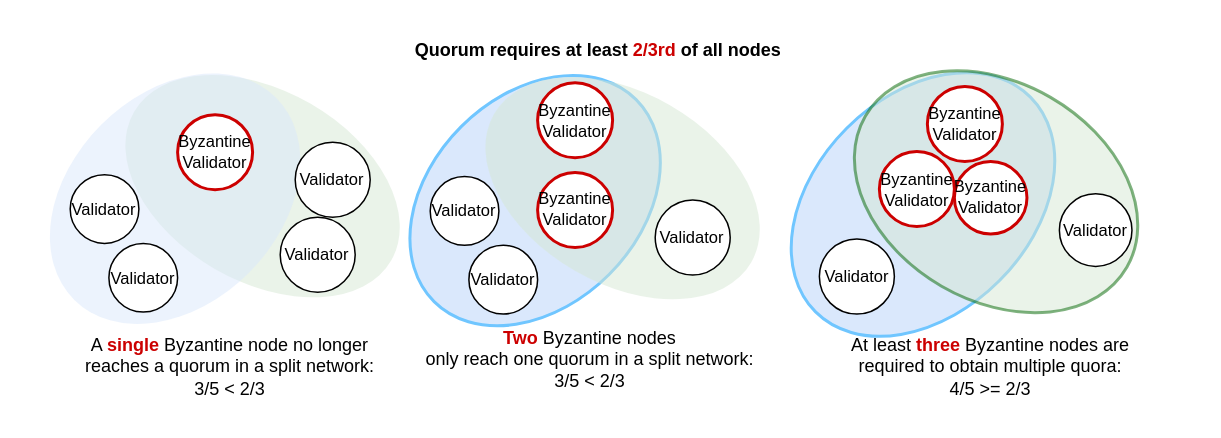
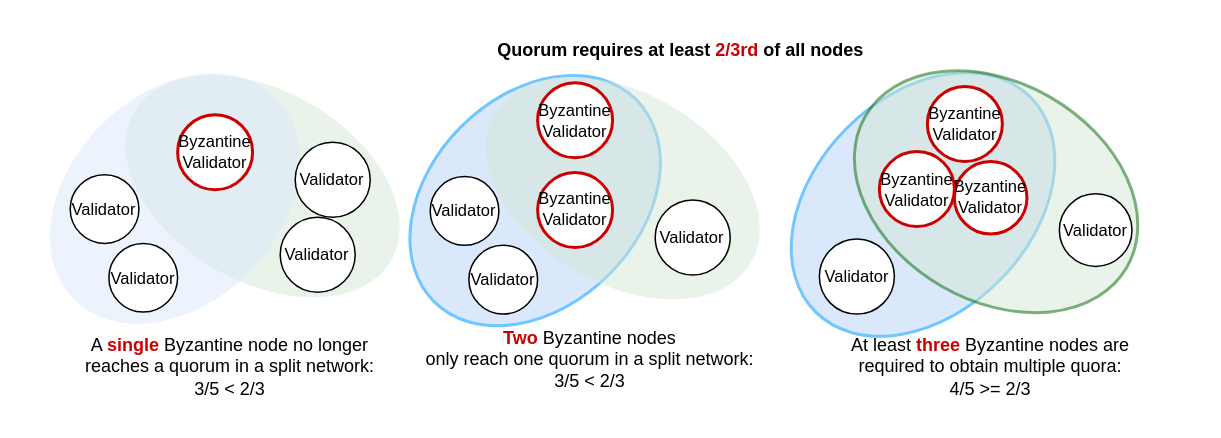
(599, 50) -> (681, 50)
